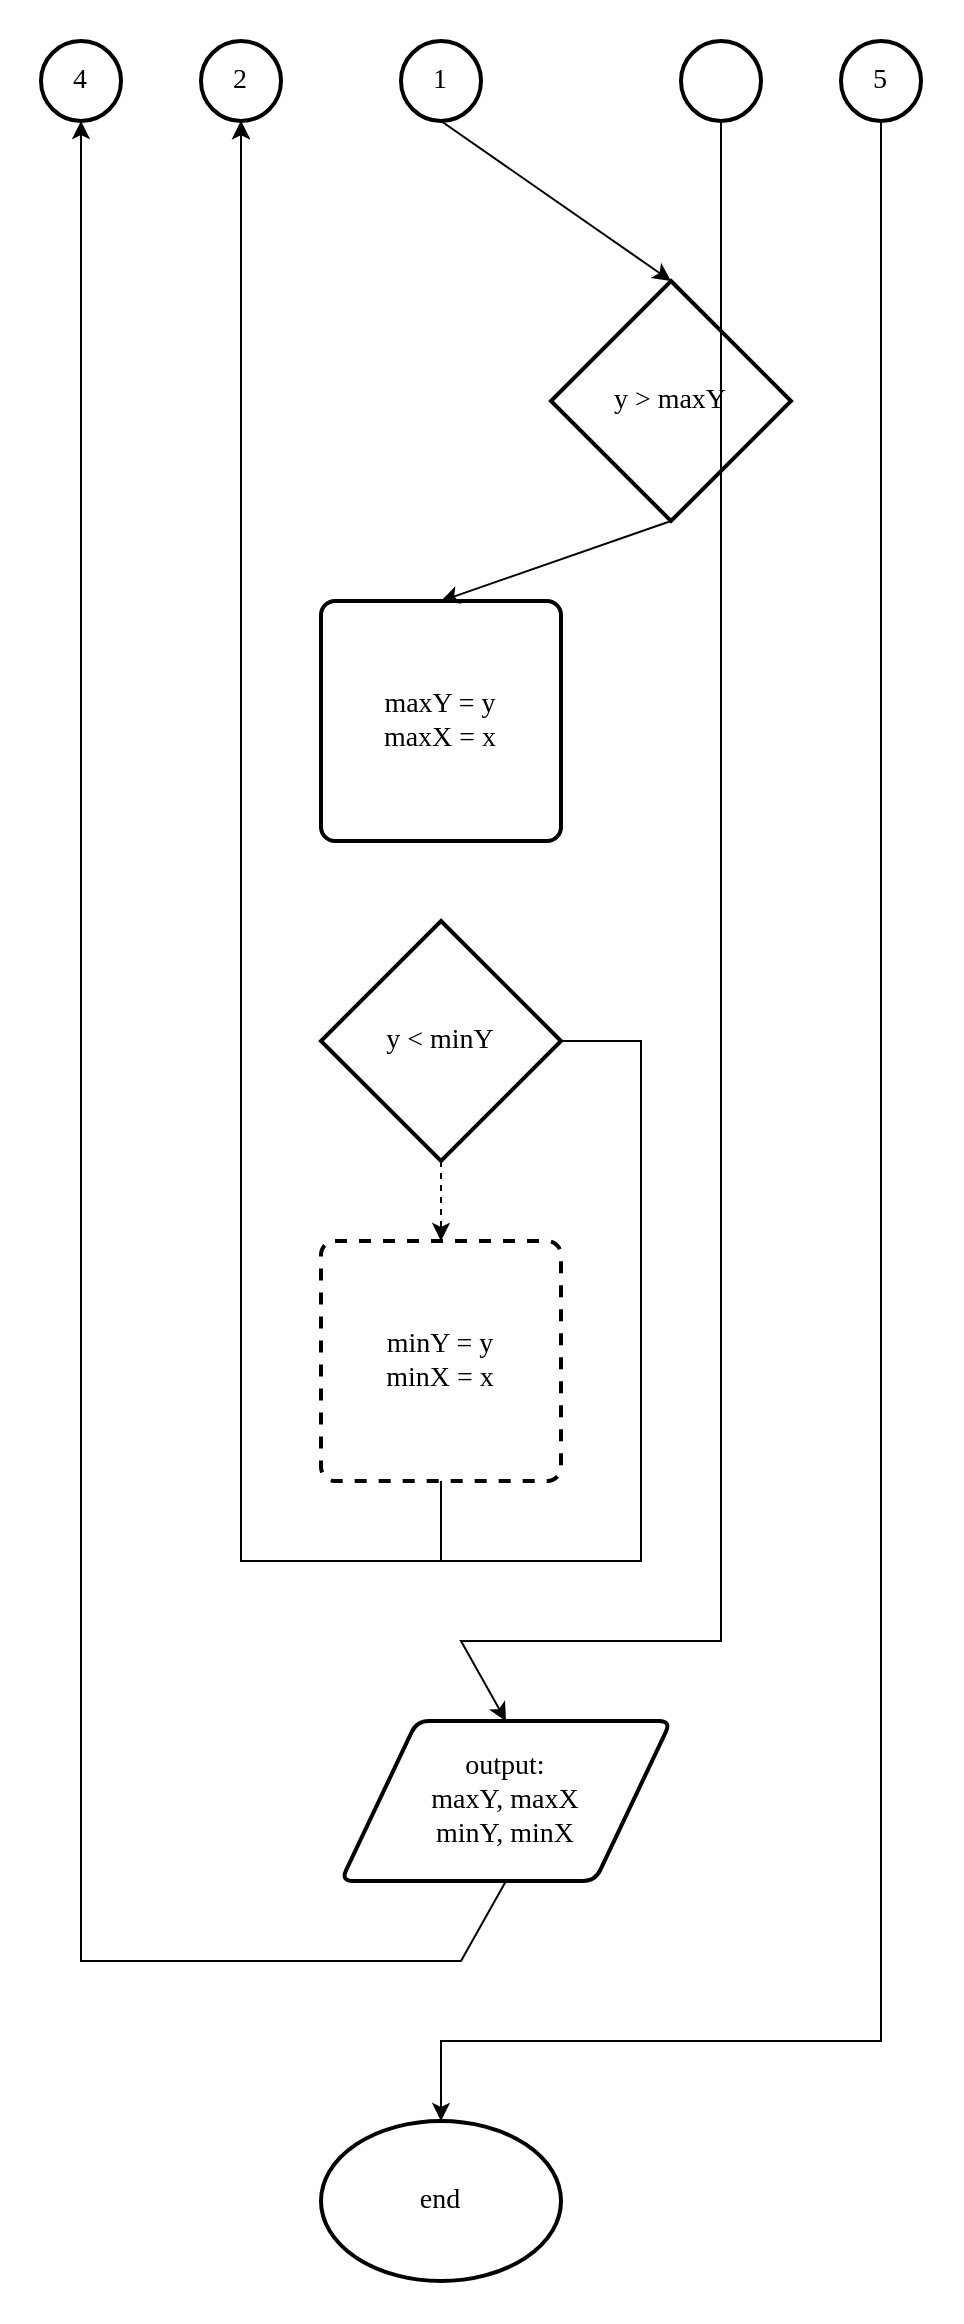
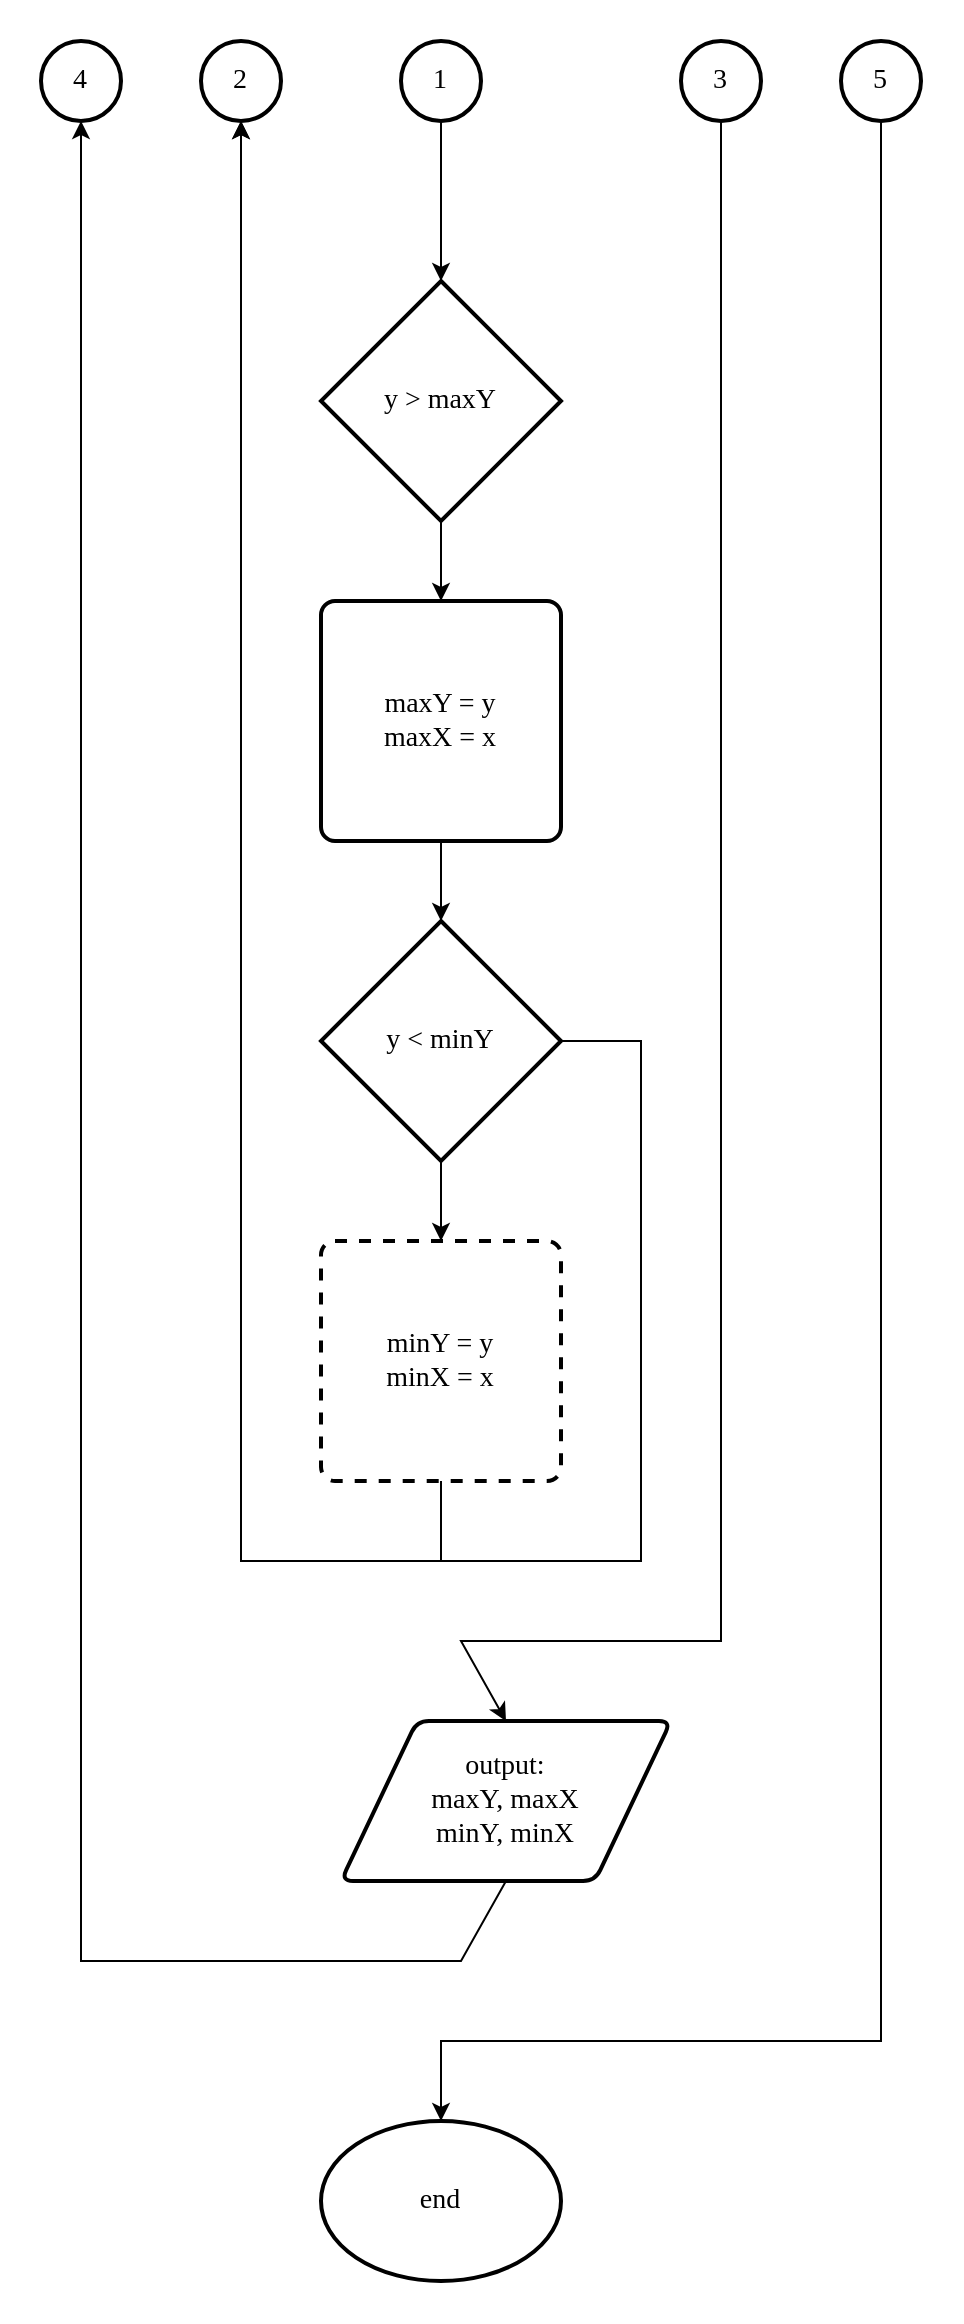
none -> (721, 81)
(671, 401) -> (441, 401)
none -> (441, 874)
(441, 1193) -> (441, 1193)
